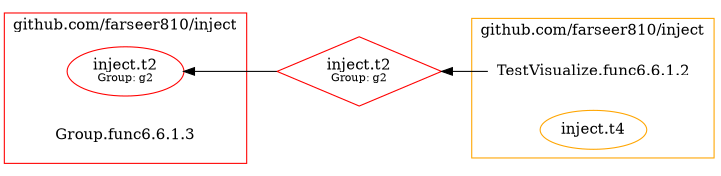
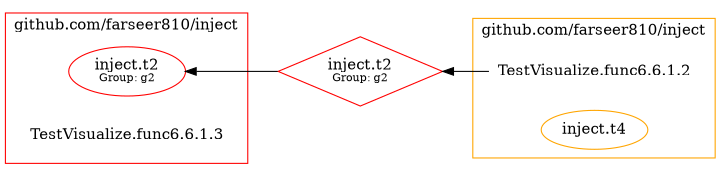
(126, 135) -> (127, 135)
